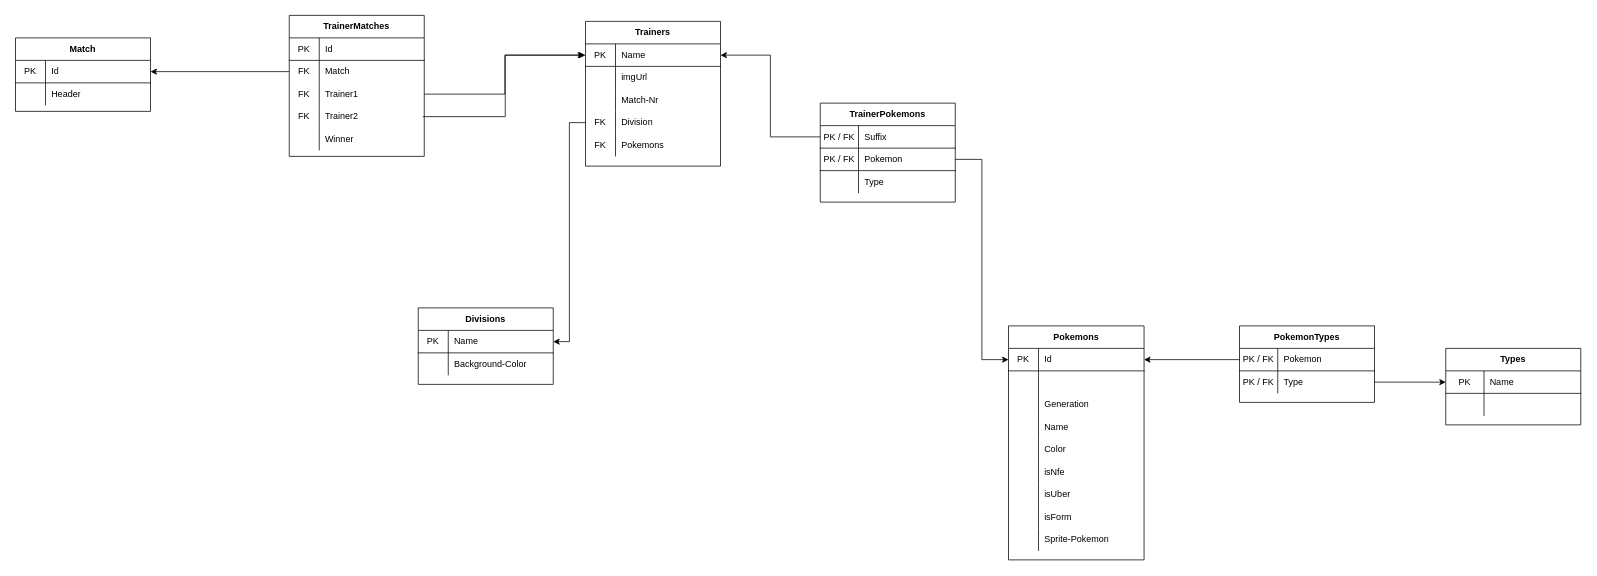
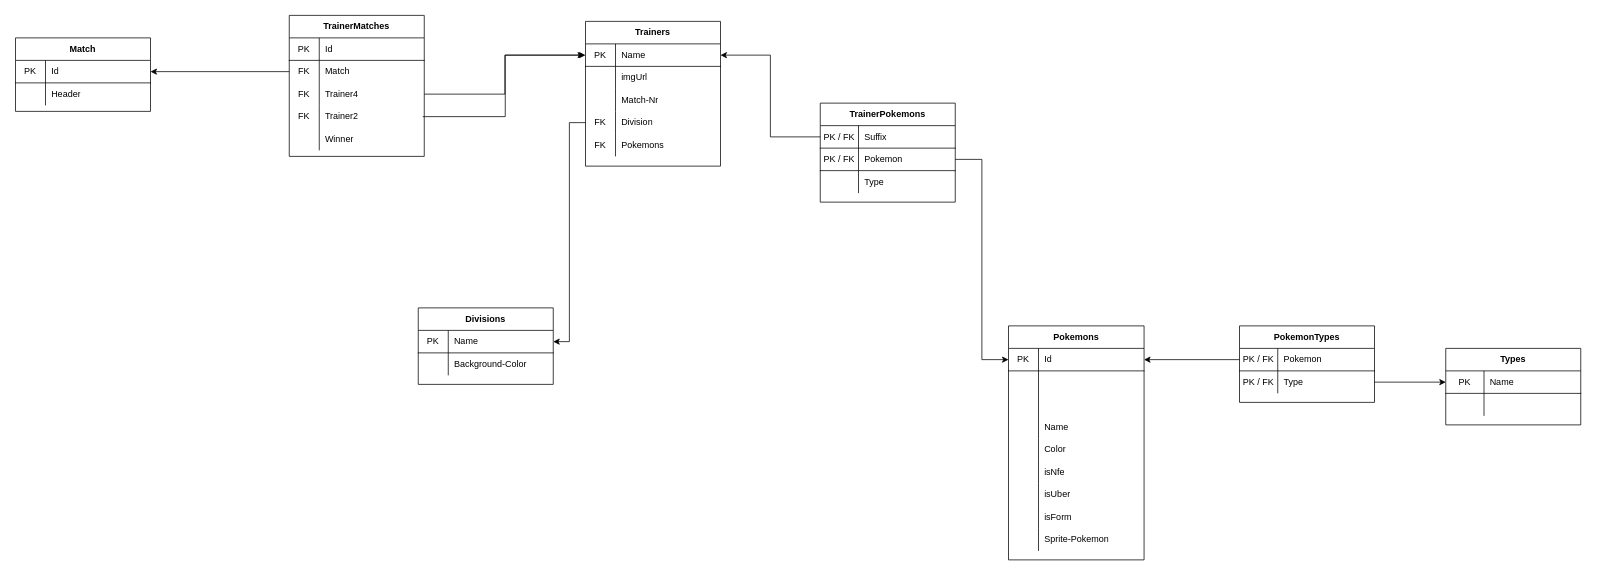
(344, 94) -> (344, 94)
(1091, 405) -> none
